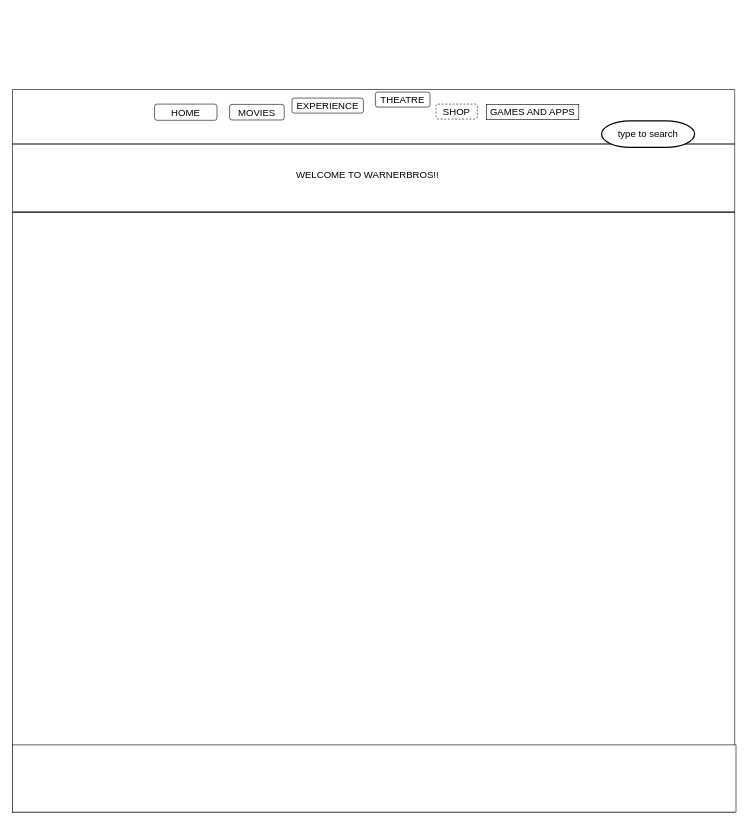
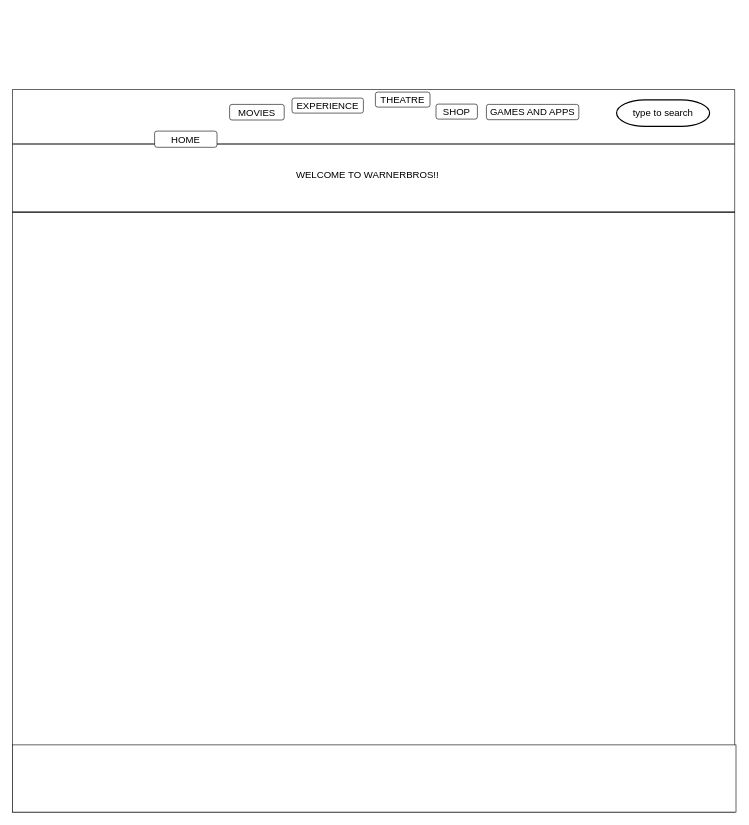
(186, 112) -> (186, 139)
(457, 112) -> (457, 112)
(533, 112) -> (533, 112)
(648, 134) -> (663, 113)
